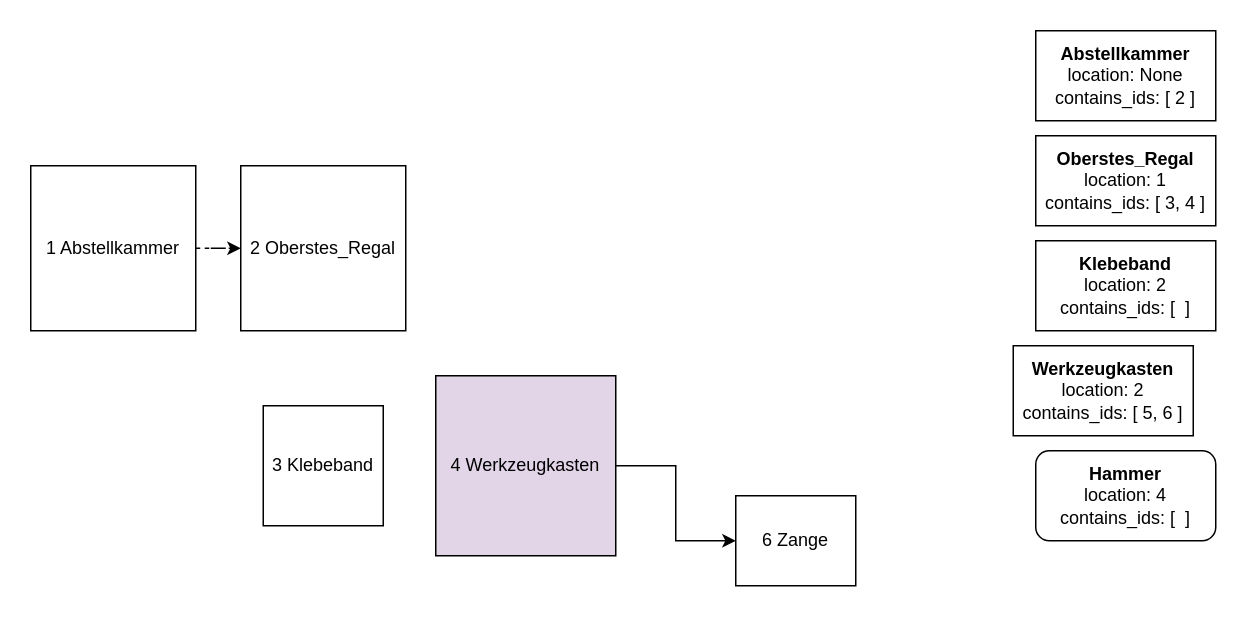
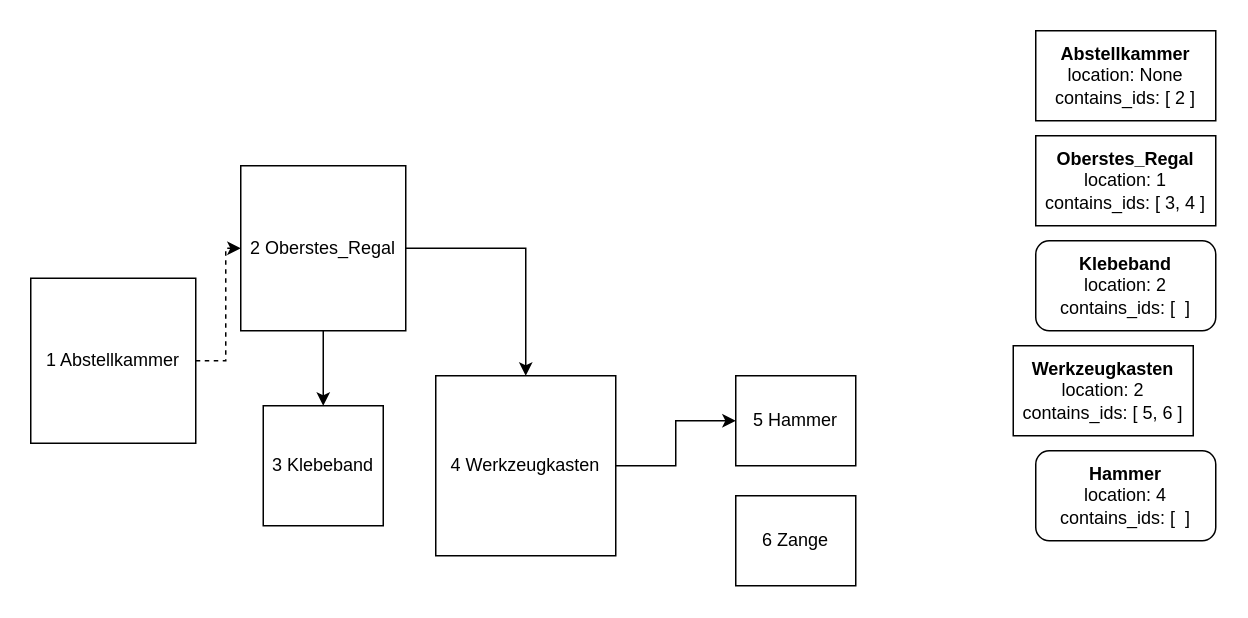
(113, 248) -> (113, 361)
none -> (524, 248)
(1126, 286) -> (1126, 286)
none -> (323, 363)
none -> (679, 421)
none -> (796, 421)
(526, 466) -> (526, 466)
(676, 528) -> none
